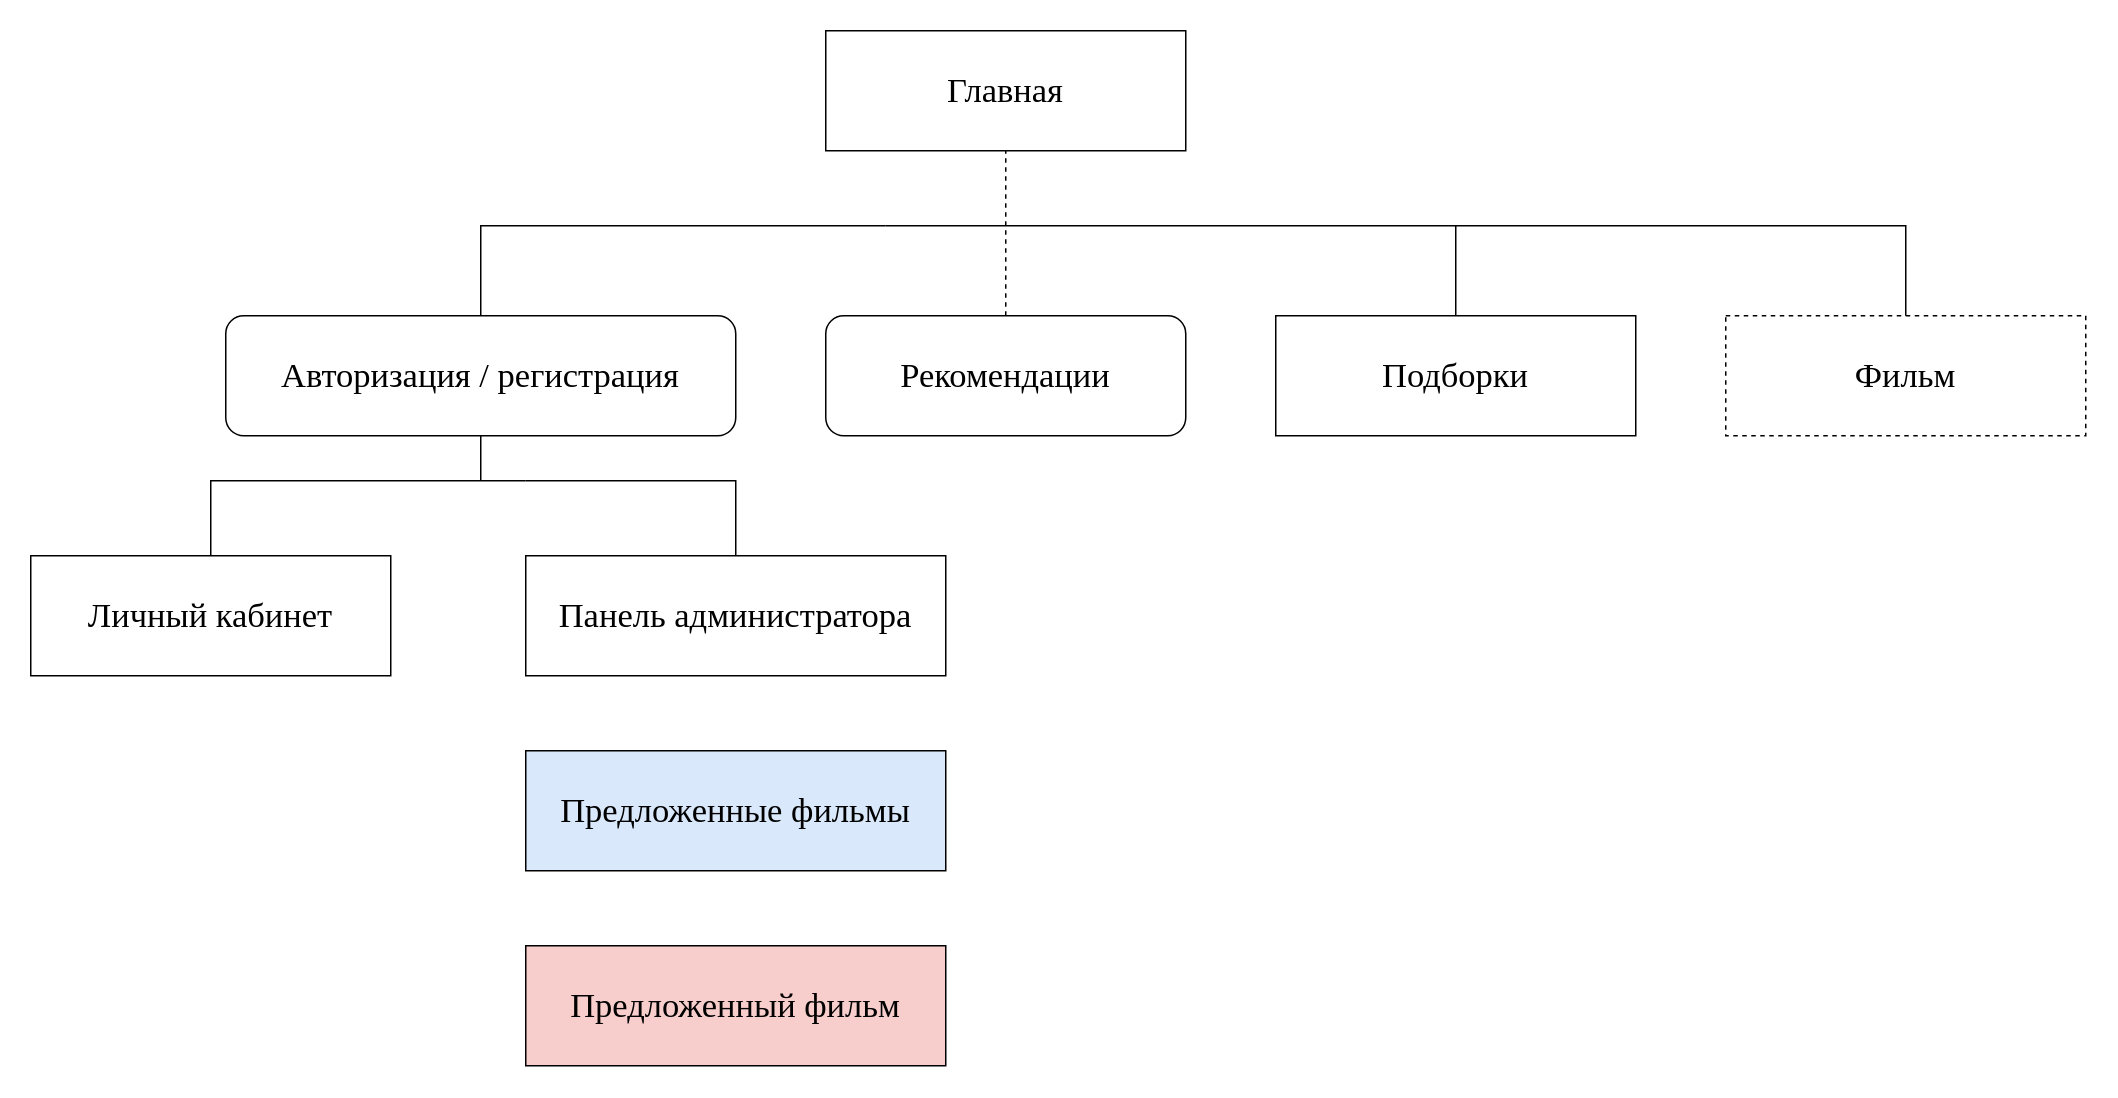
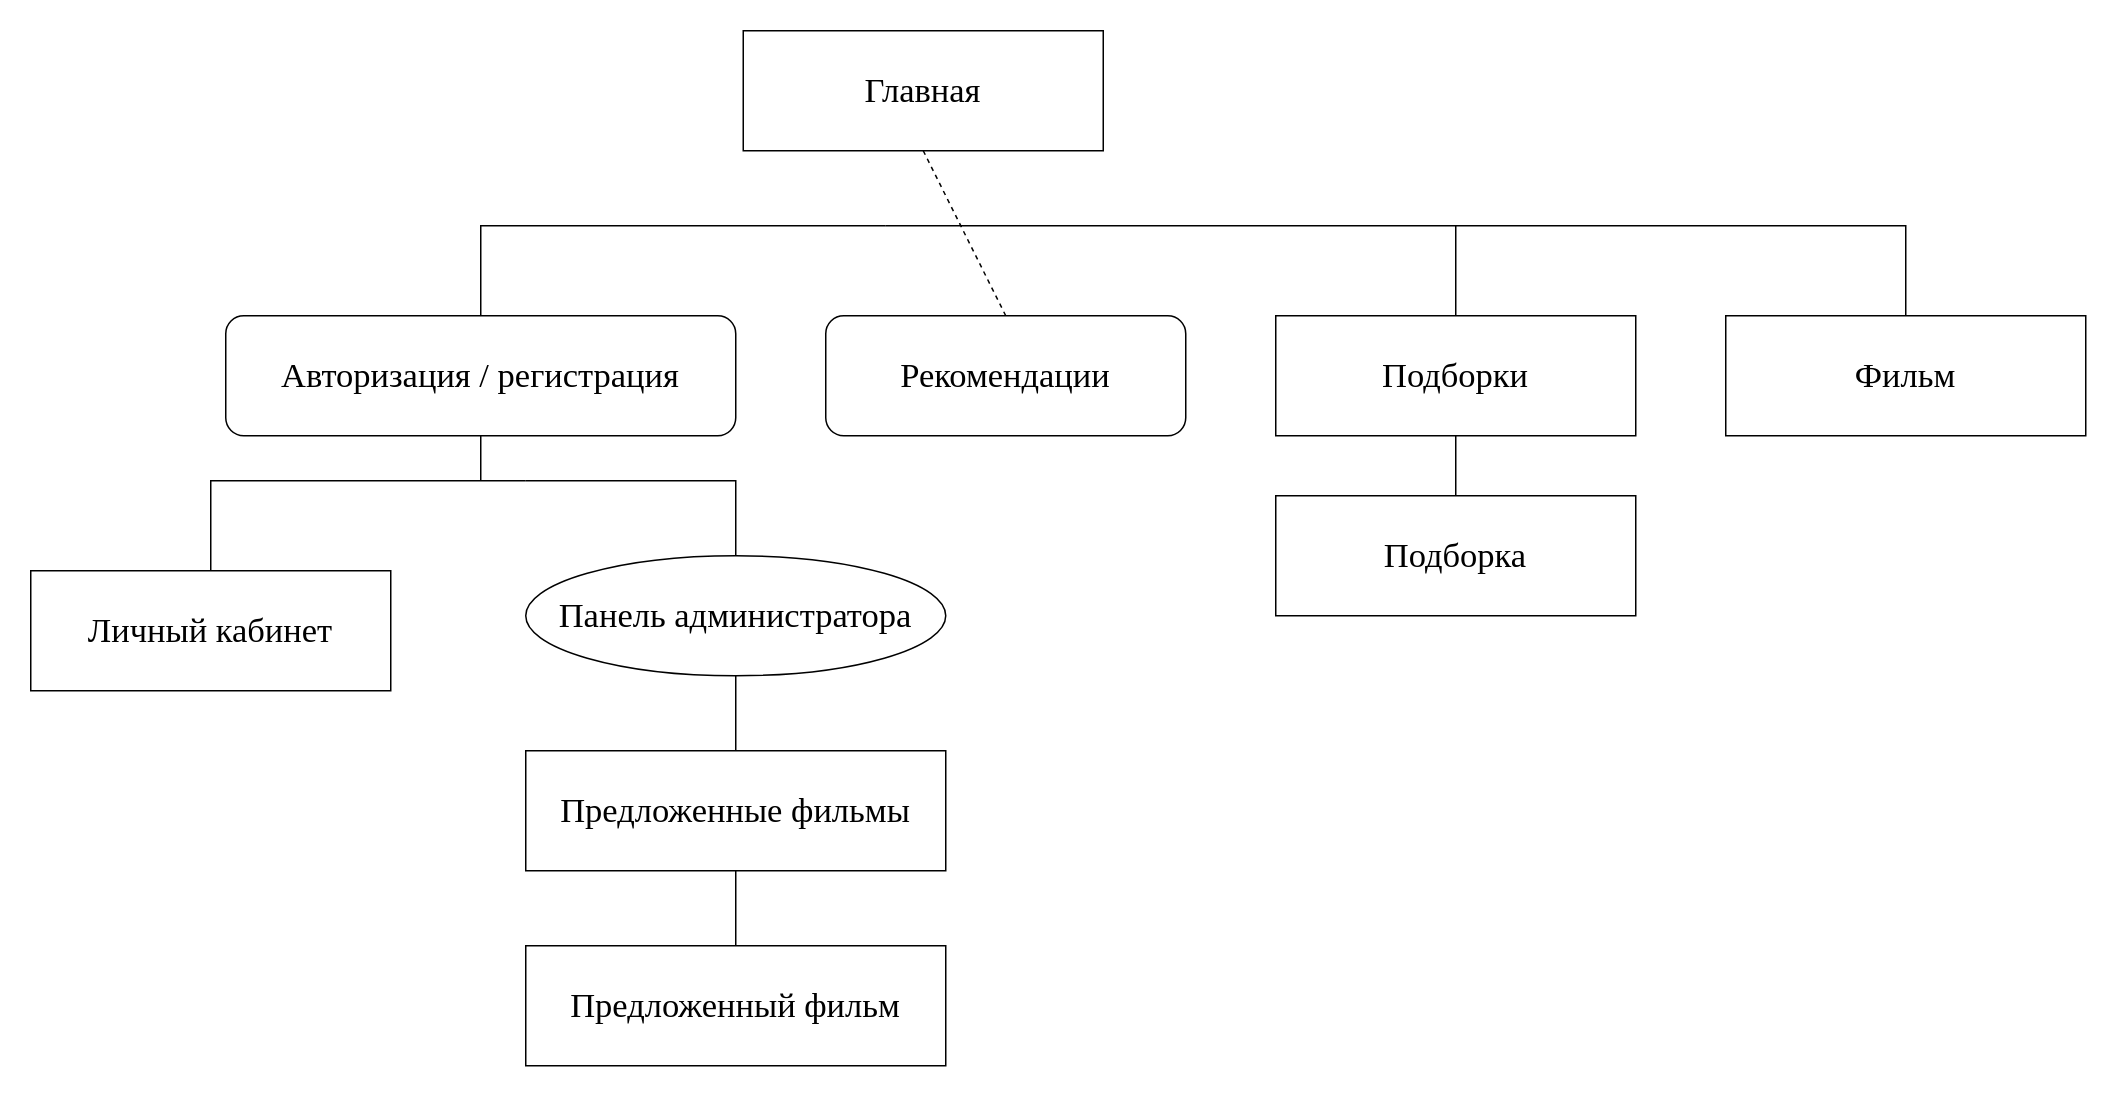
(1006, 91) -> (923, 91)
(1906, 376) -> (1906, 376)
none -> (1456, 466)
none -> (1456, 556)
(211, 616) -> (211, 631)
(736, 616) -> (736, 616)
none -> (736, 714)
(736, 811) -> (736, 811)
none -> (736, 909)
(736, 1006) -> (736, 1006)
